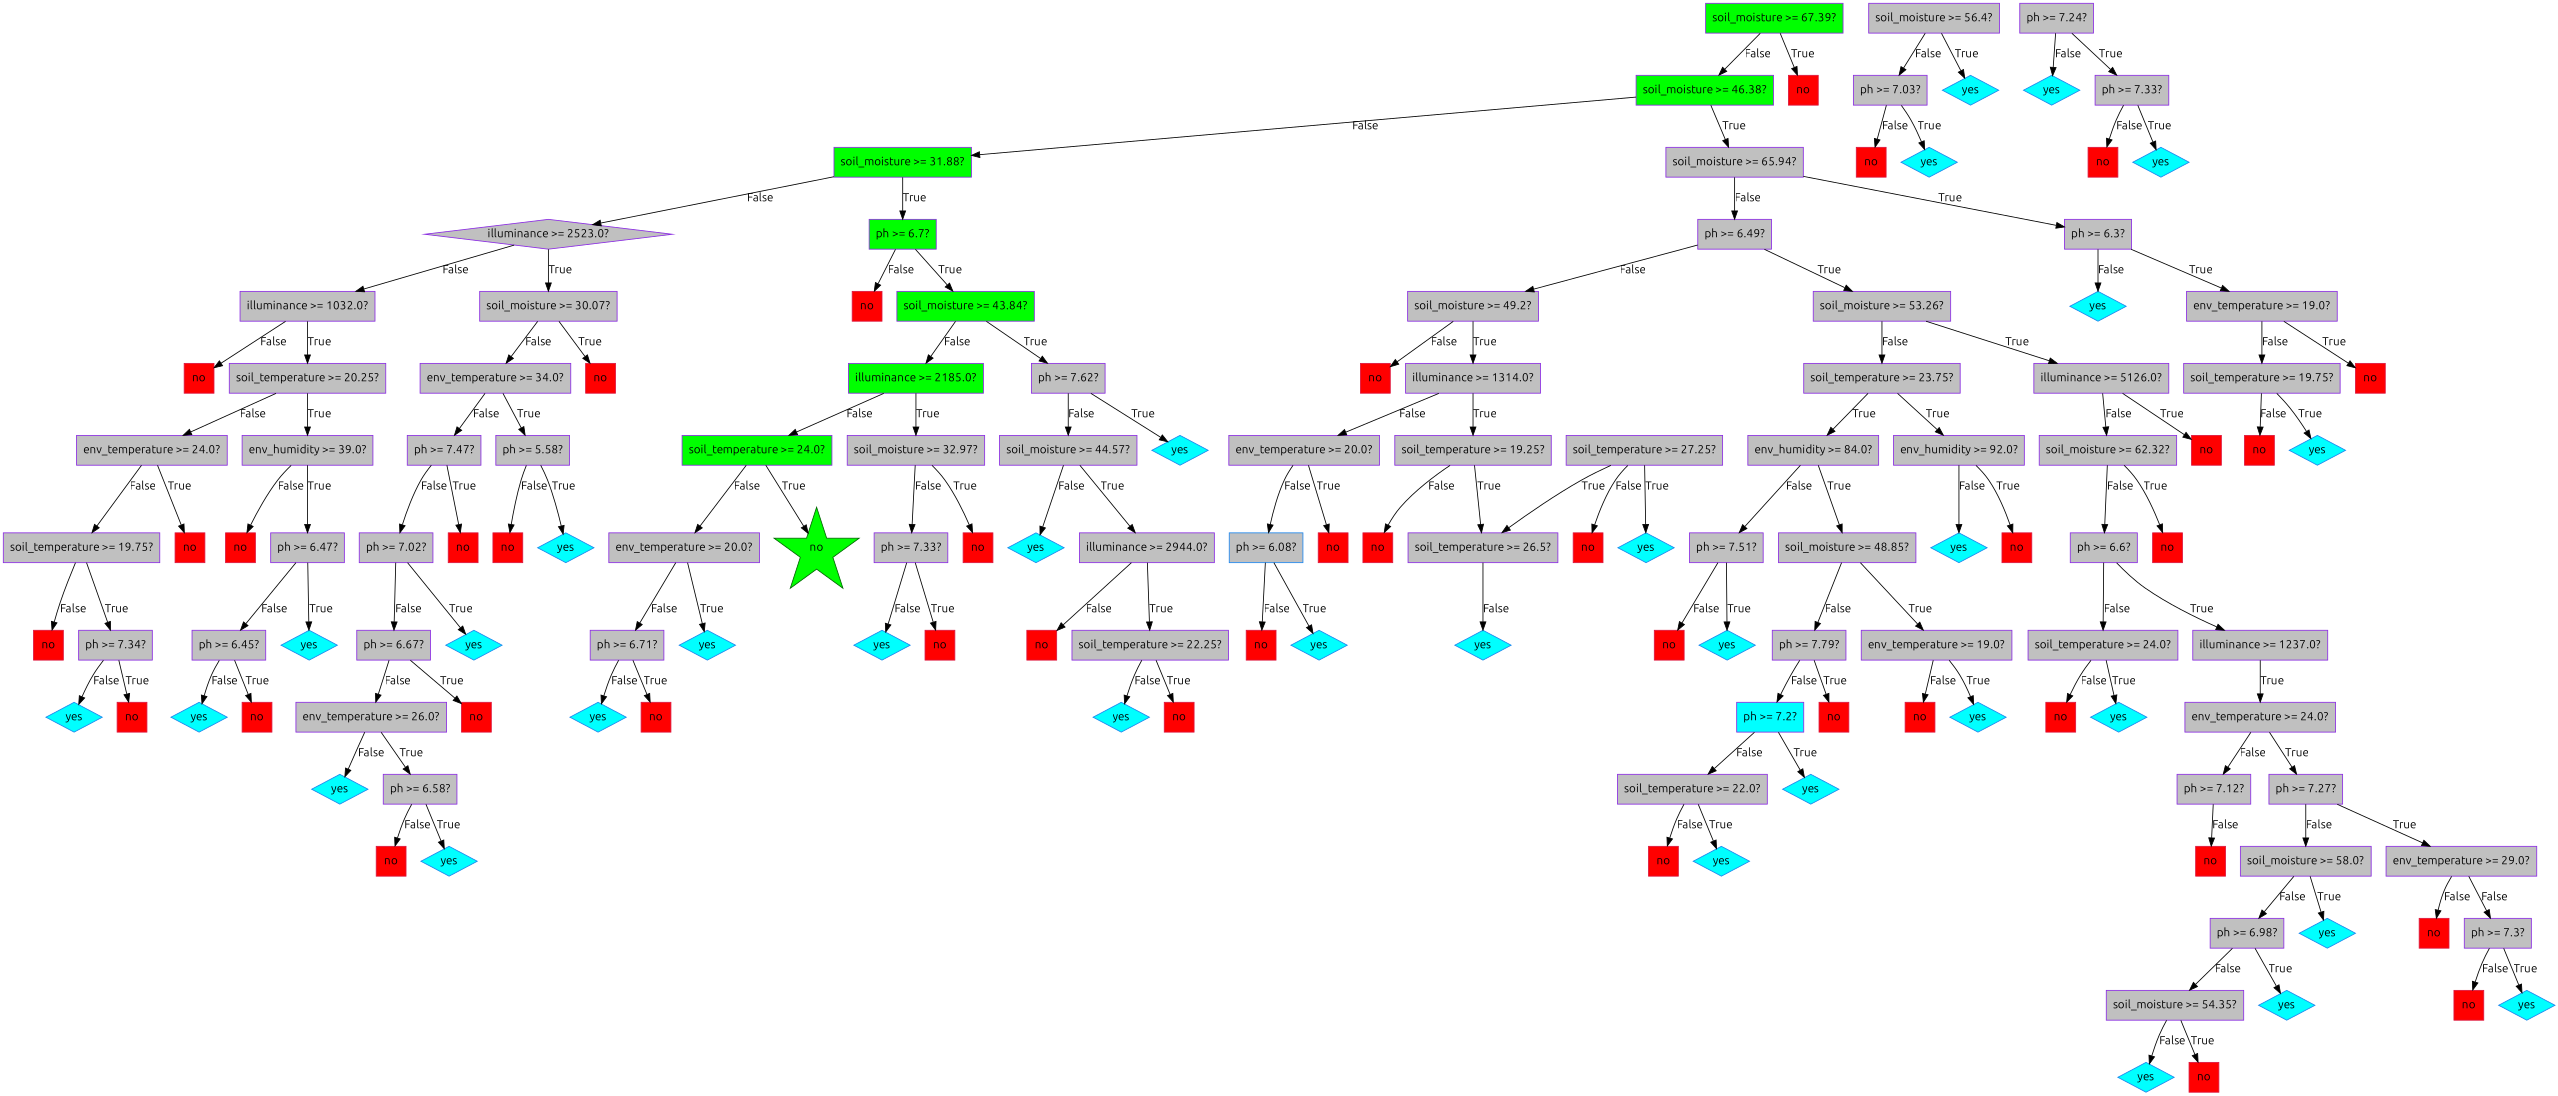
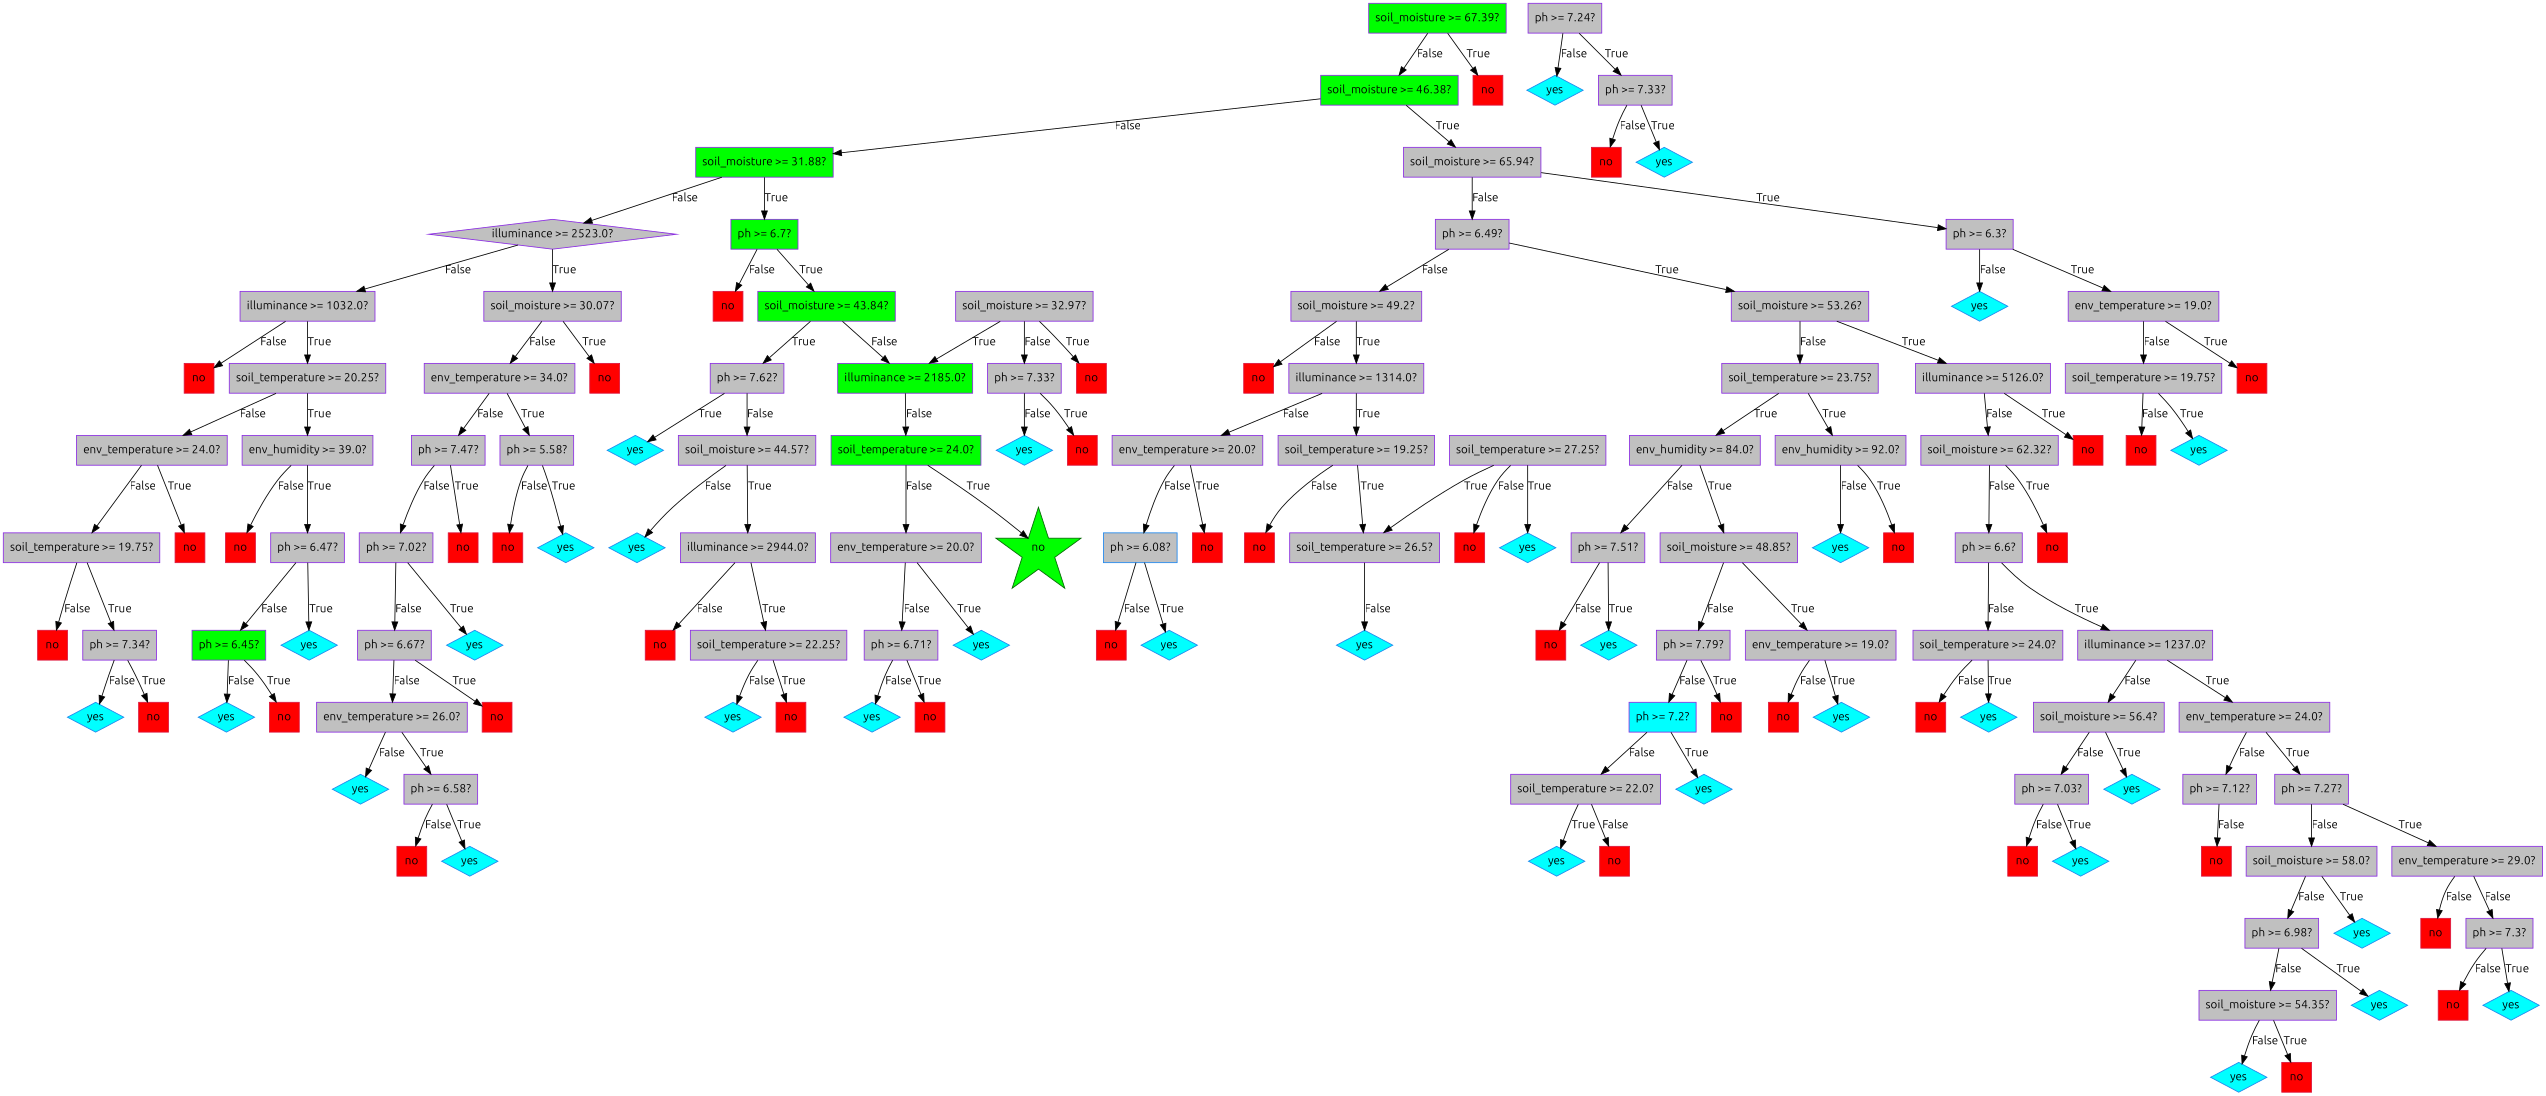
(916, 410) -> (968, 340)
(229, 645) -> (229, 645)
none -> (2124, 678)
